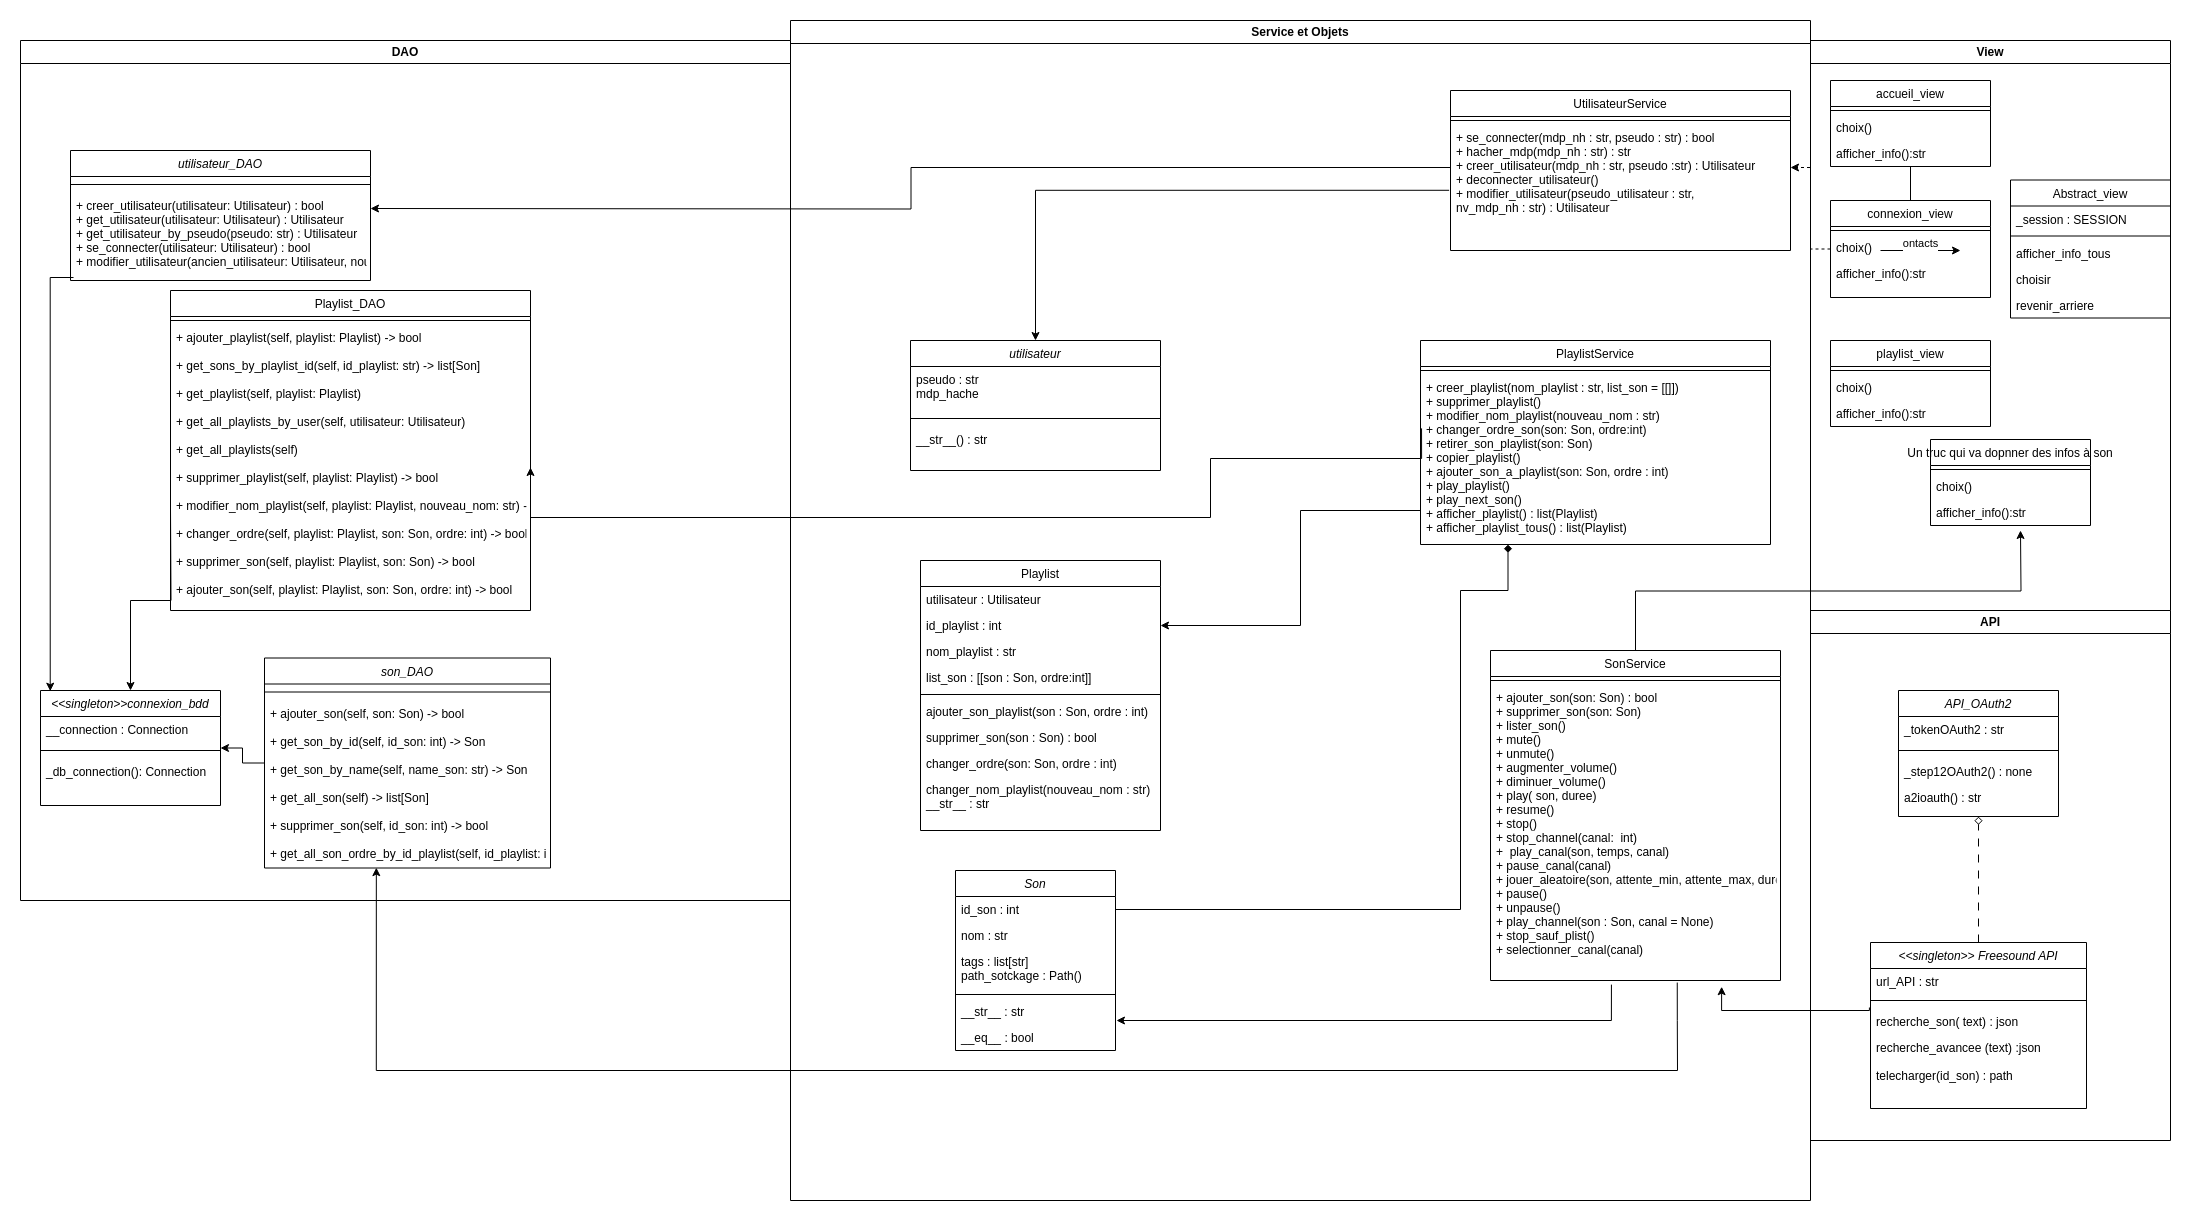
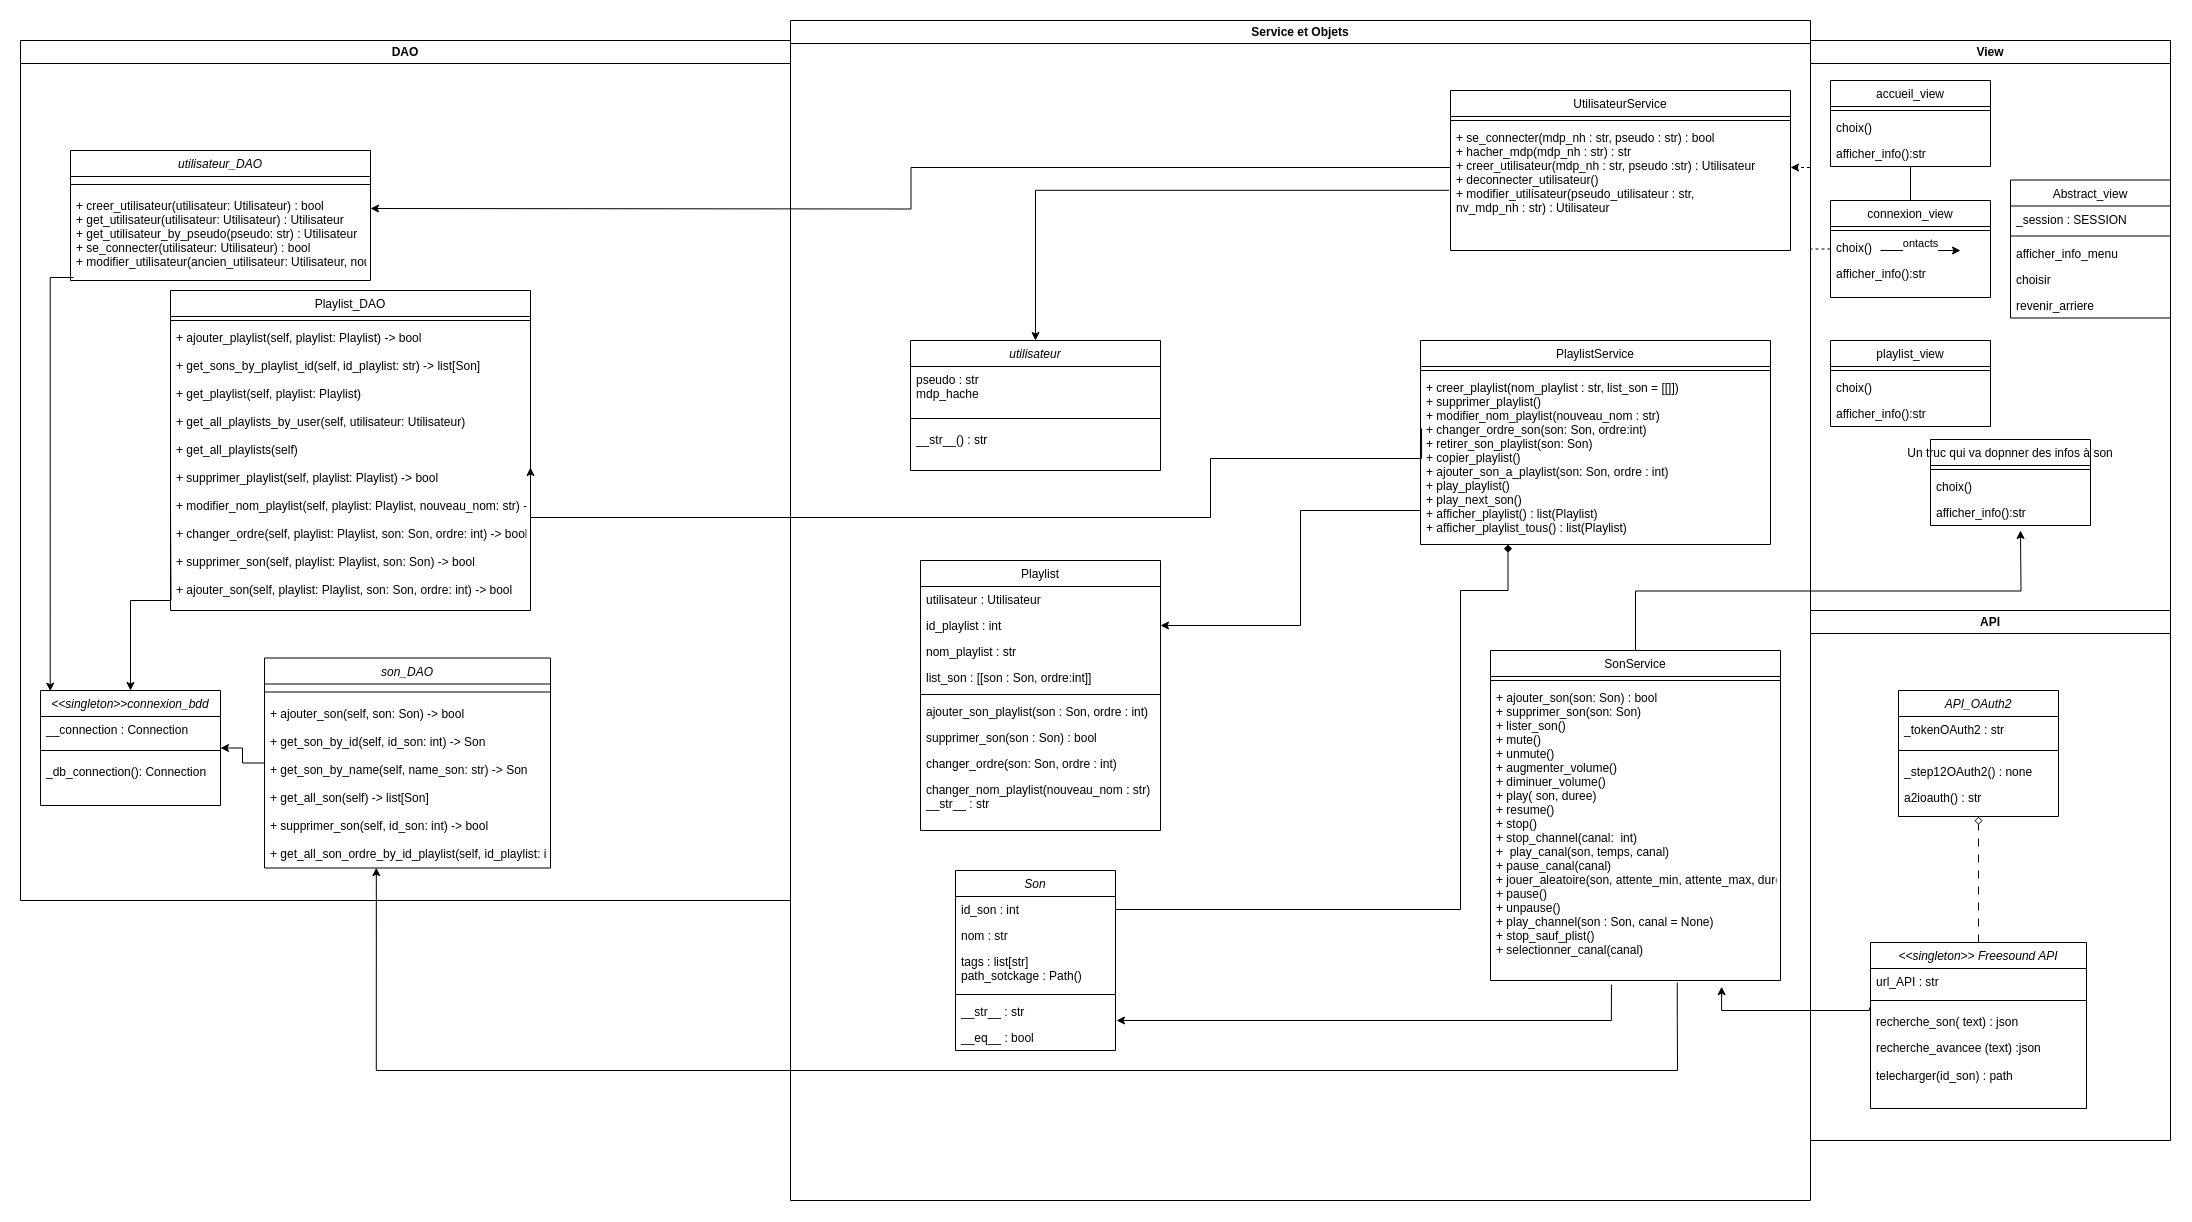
(2073, 254) -> (2073, 254)
